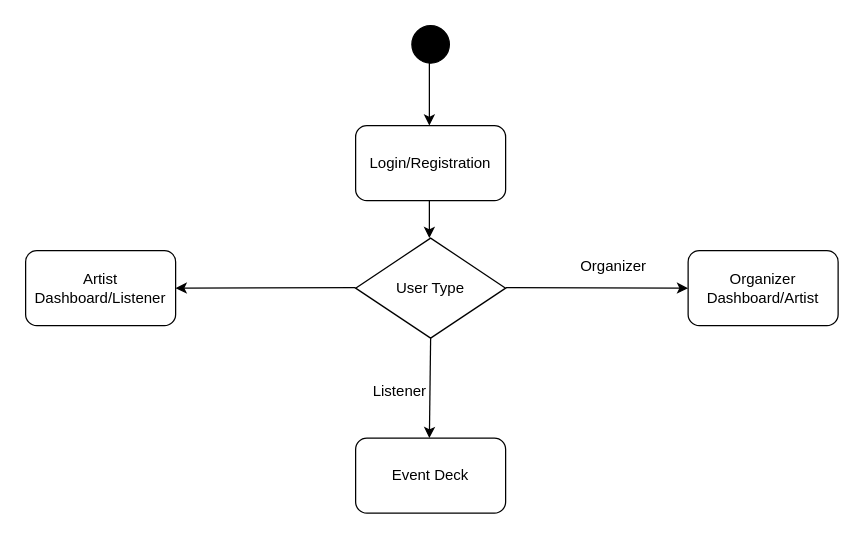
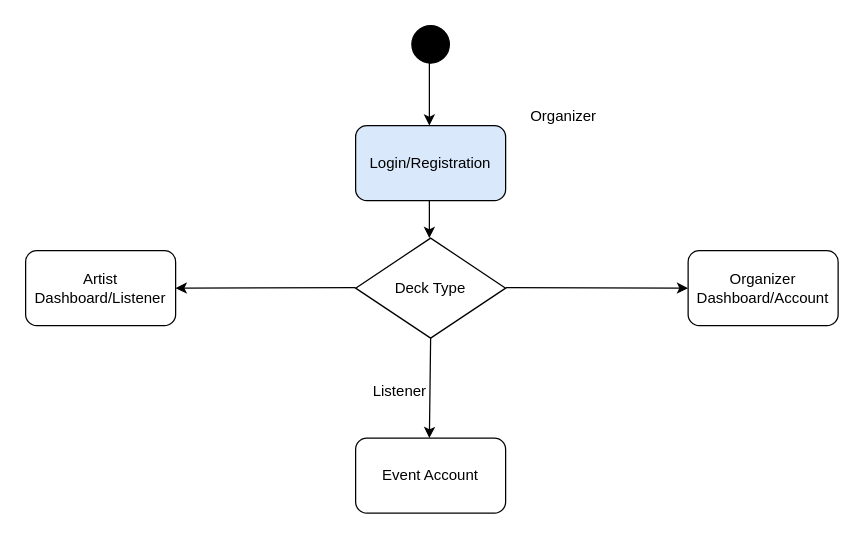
(431, 163) -> (431, 163)
(613, 267) -> (563, 117)
(431, 288) -> (431, 288)
(763, 288) -> (763, 288)
(431, 476) -> (431, 476)
